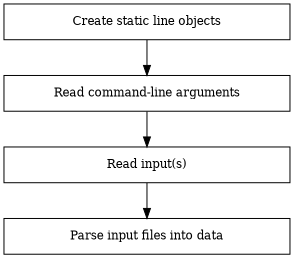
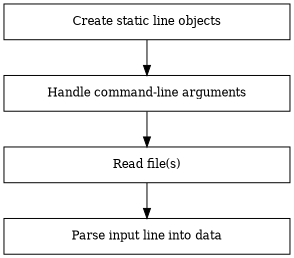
(147, 93) -> (147, 93)
(147, 165) -> (147, 165)
(147, 236) -> (147, 236)
